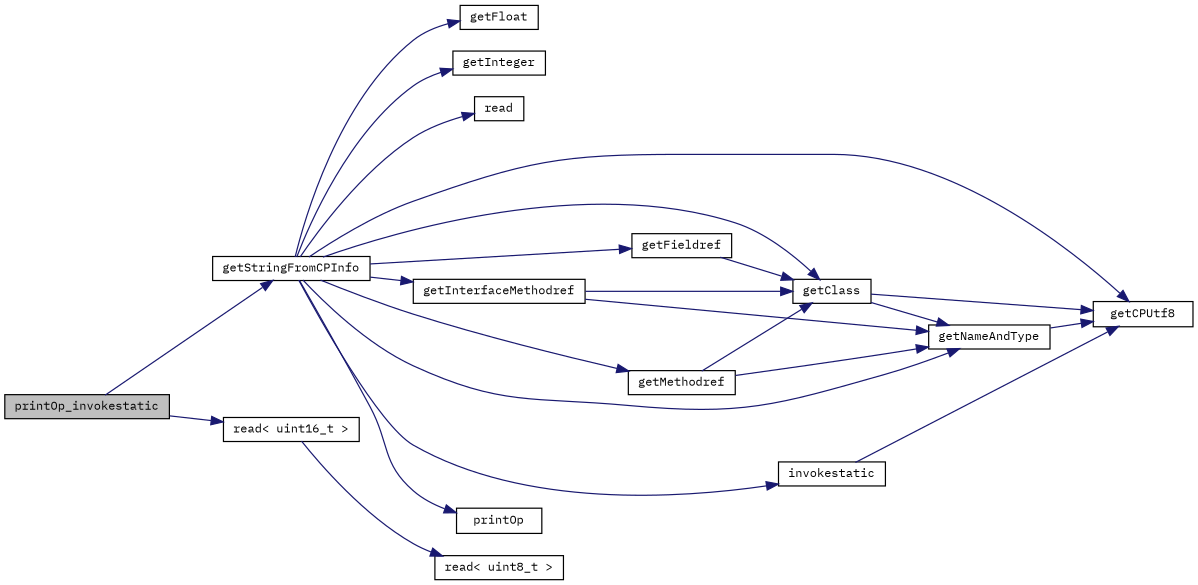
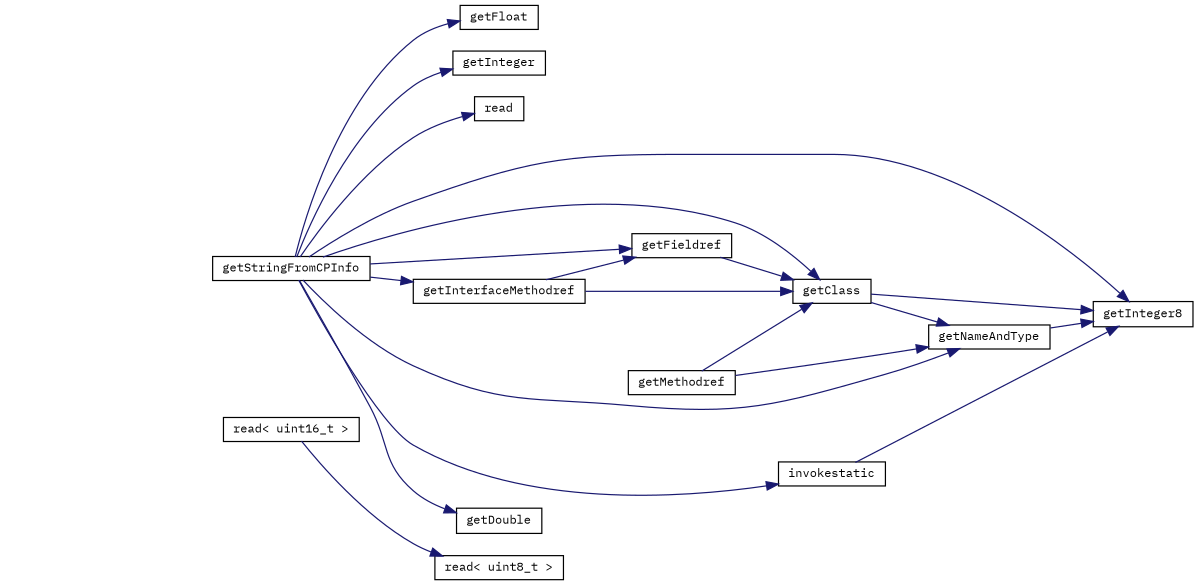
(1143, 314) -> (1143, 314)
(751, 315) -> (585, 270)
(467, 330) -> none
(87, 407) -> none
(499, 521) -> (499, 521)
